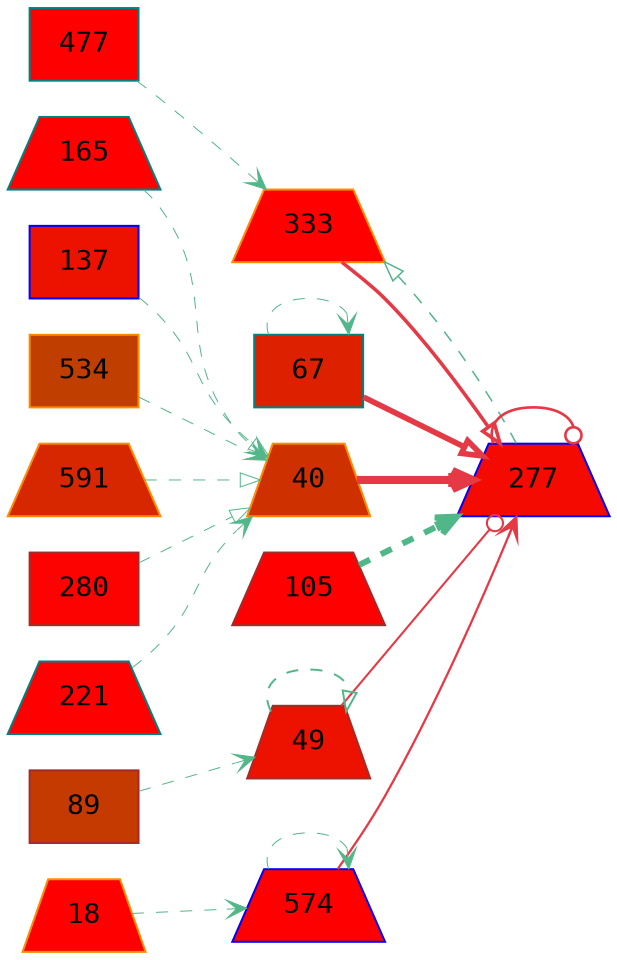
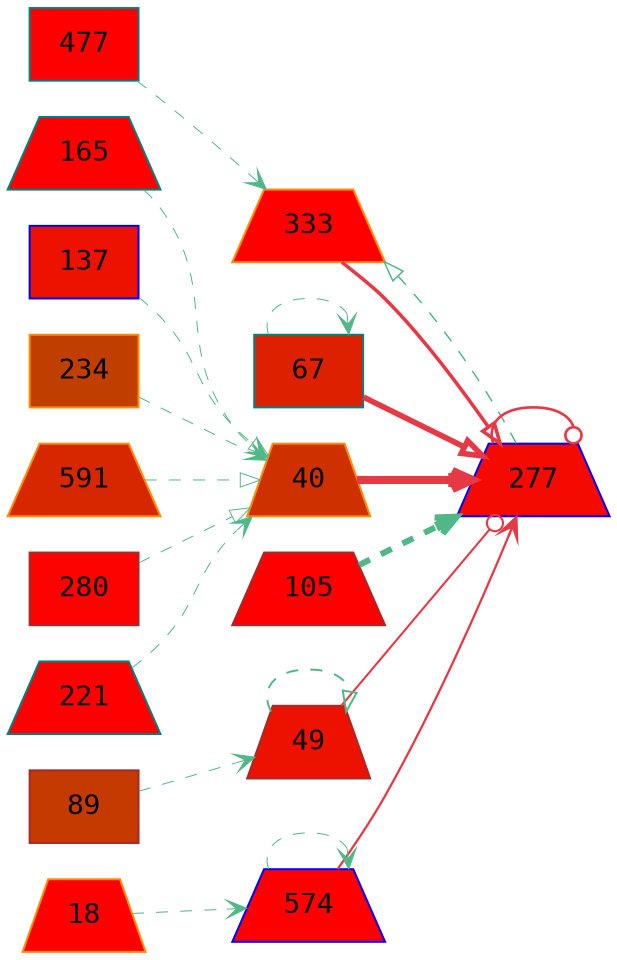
(84, 371) -> (84, 371)
